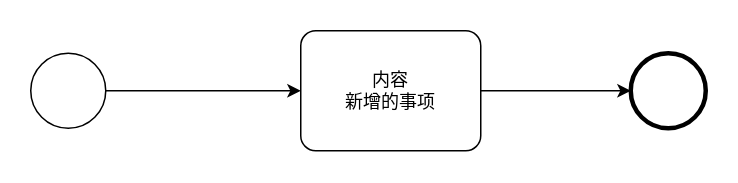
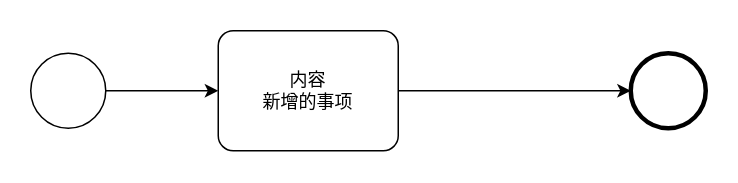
(391, 91) -> (308, 91)
